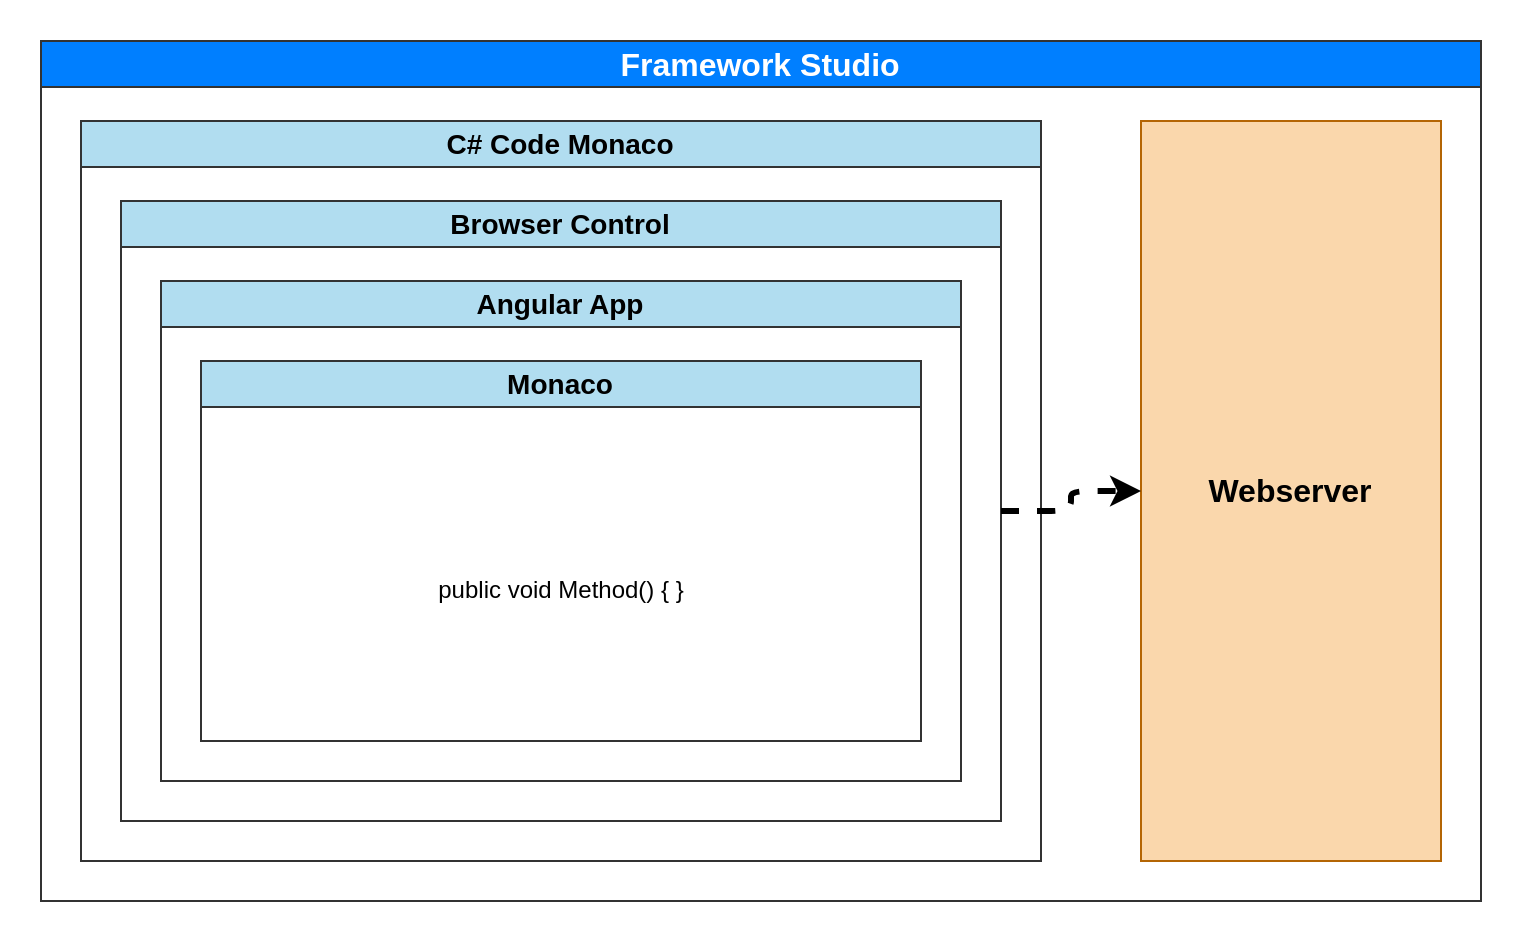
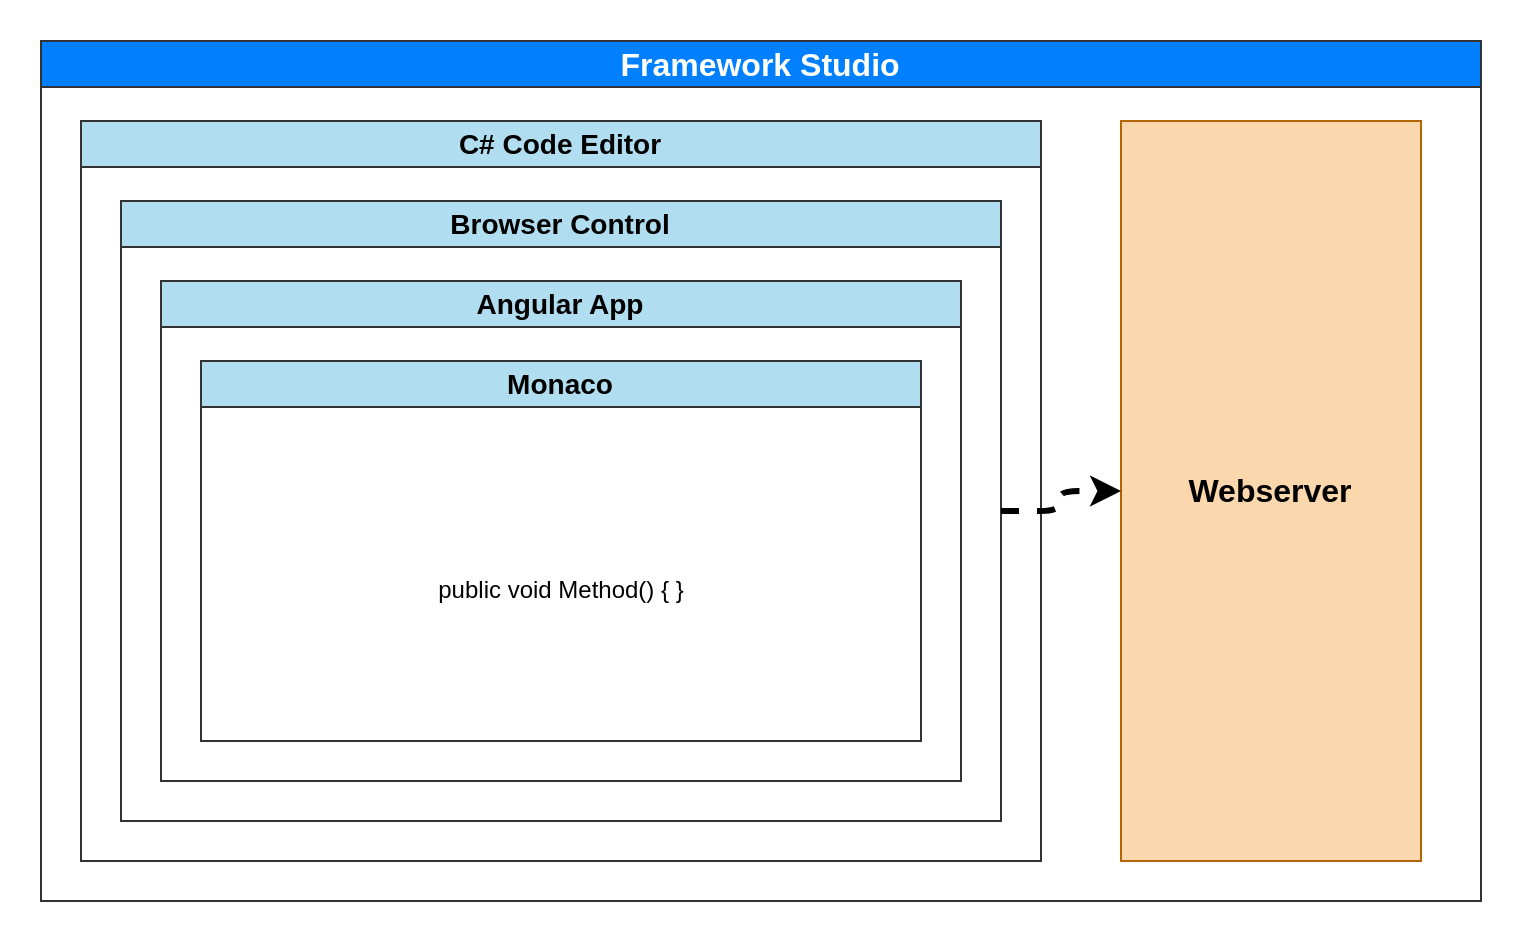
(561, 145) -> (561, 145)
(1291, 491) -> (1271, 491)
